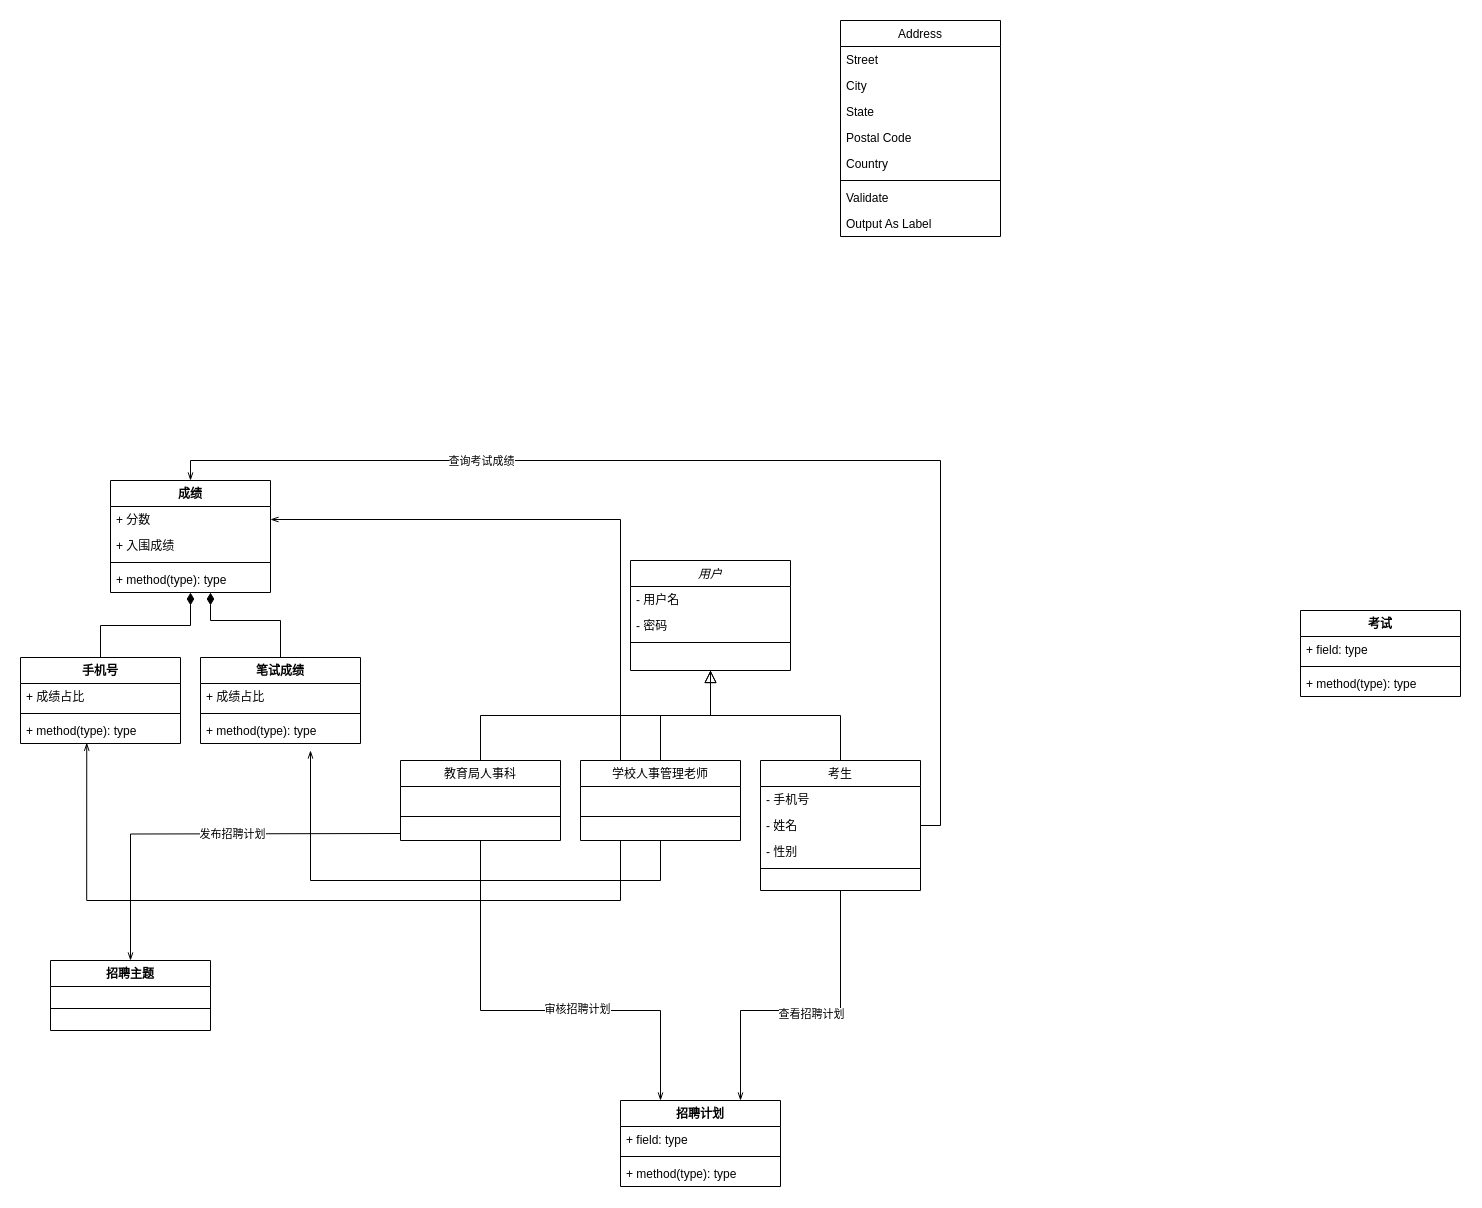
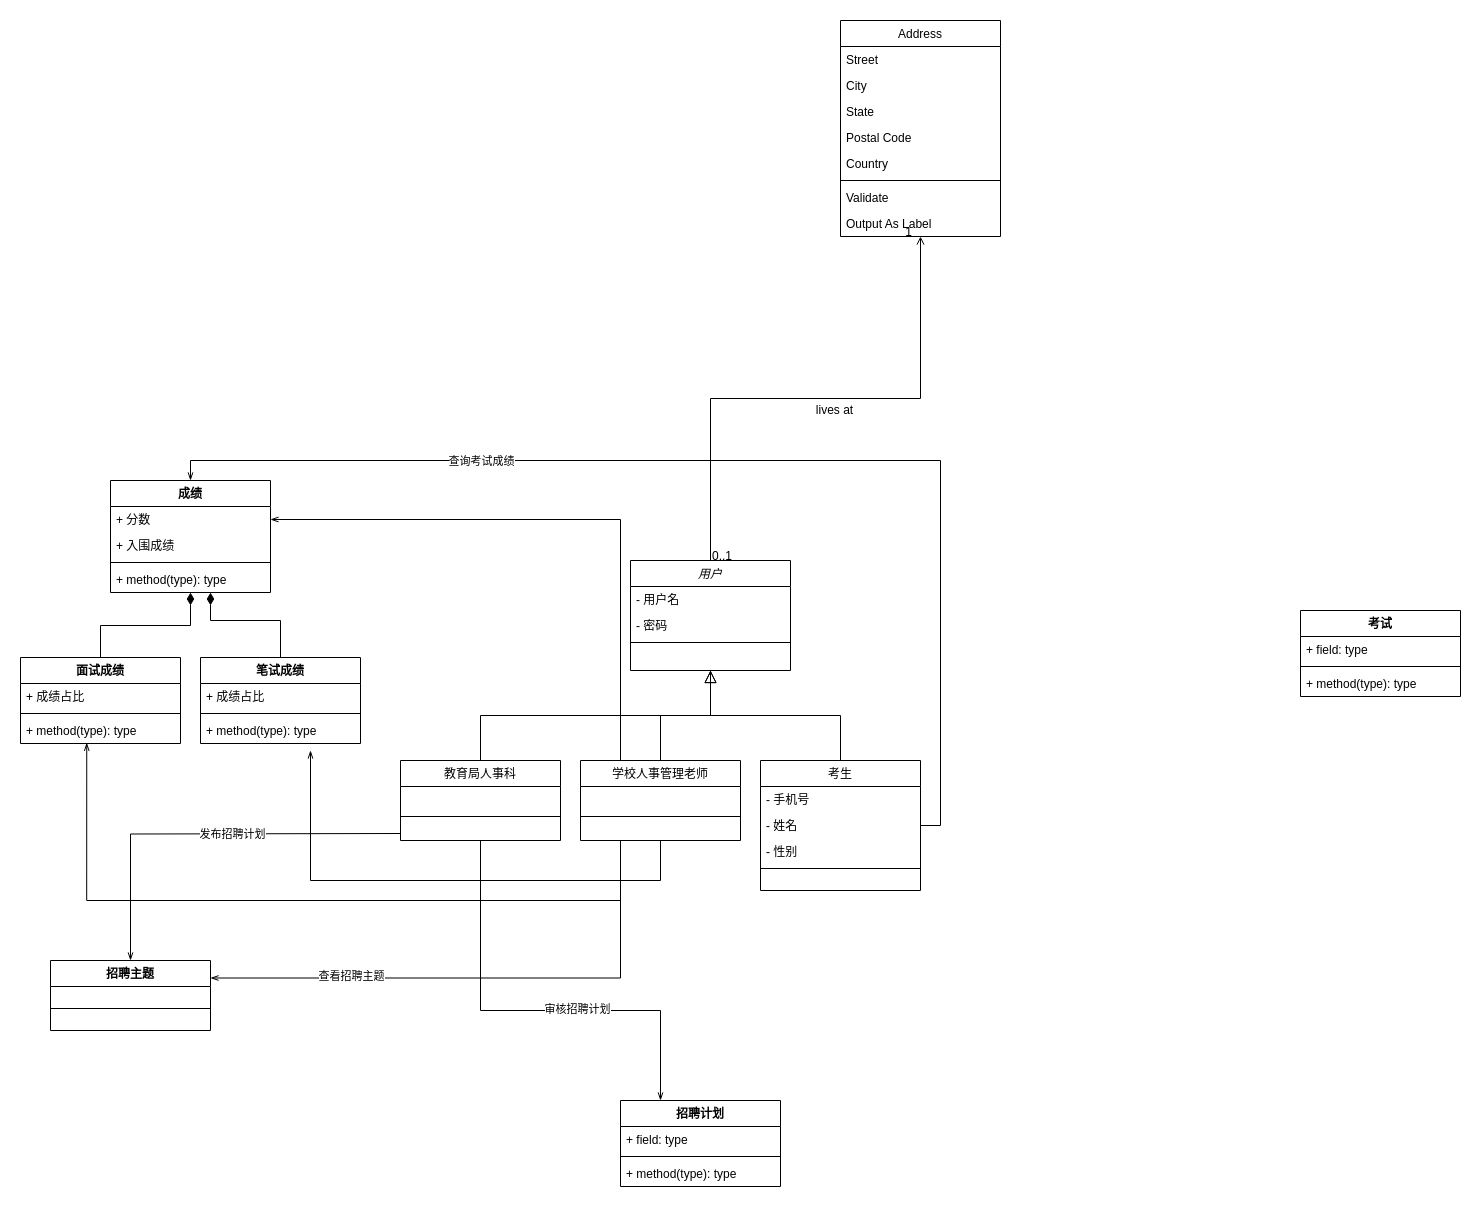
none -> (814, 399)
(100, 671) -> (100, 671)
none -> (455, 978)
(807, 1011) -> none
